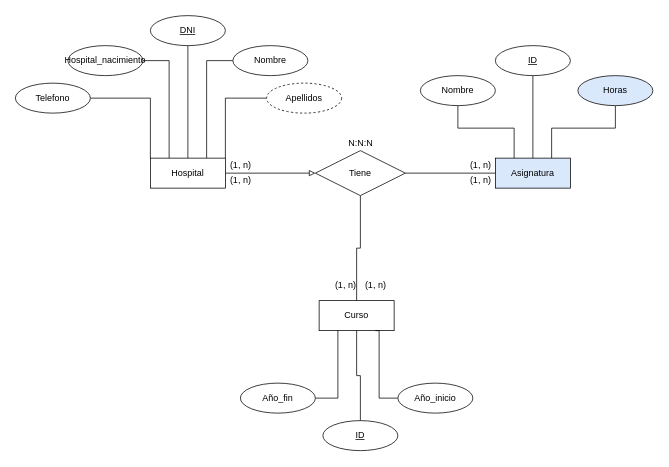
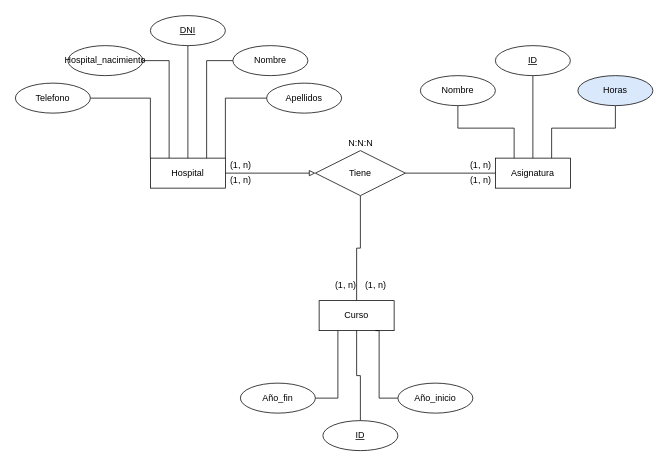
(304, 98) -> (304, 98)
(533, 173) -> (533, 173)
